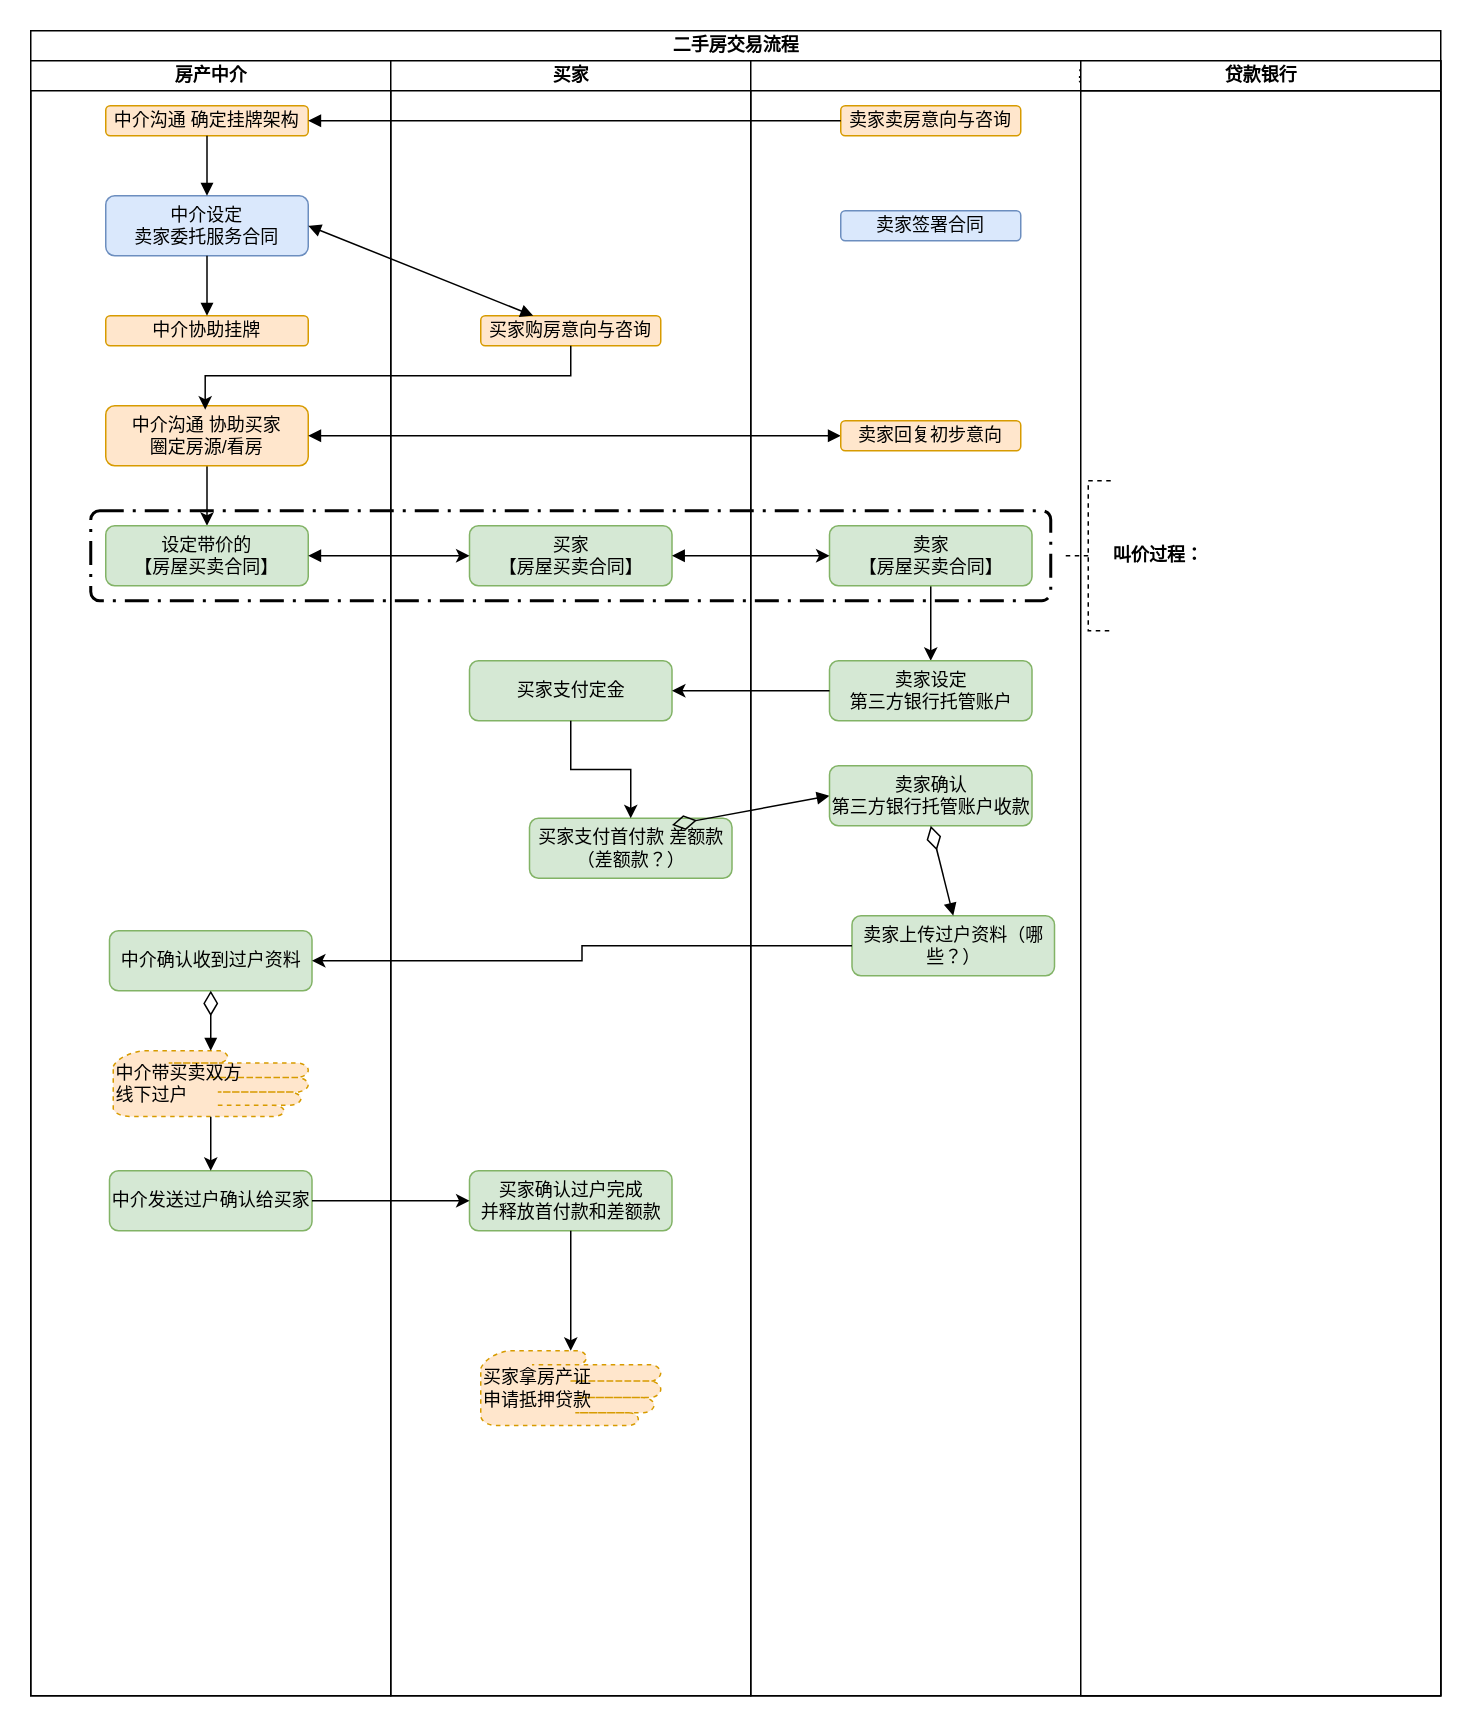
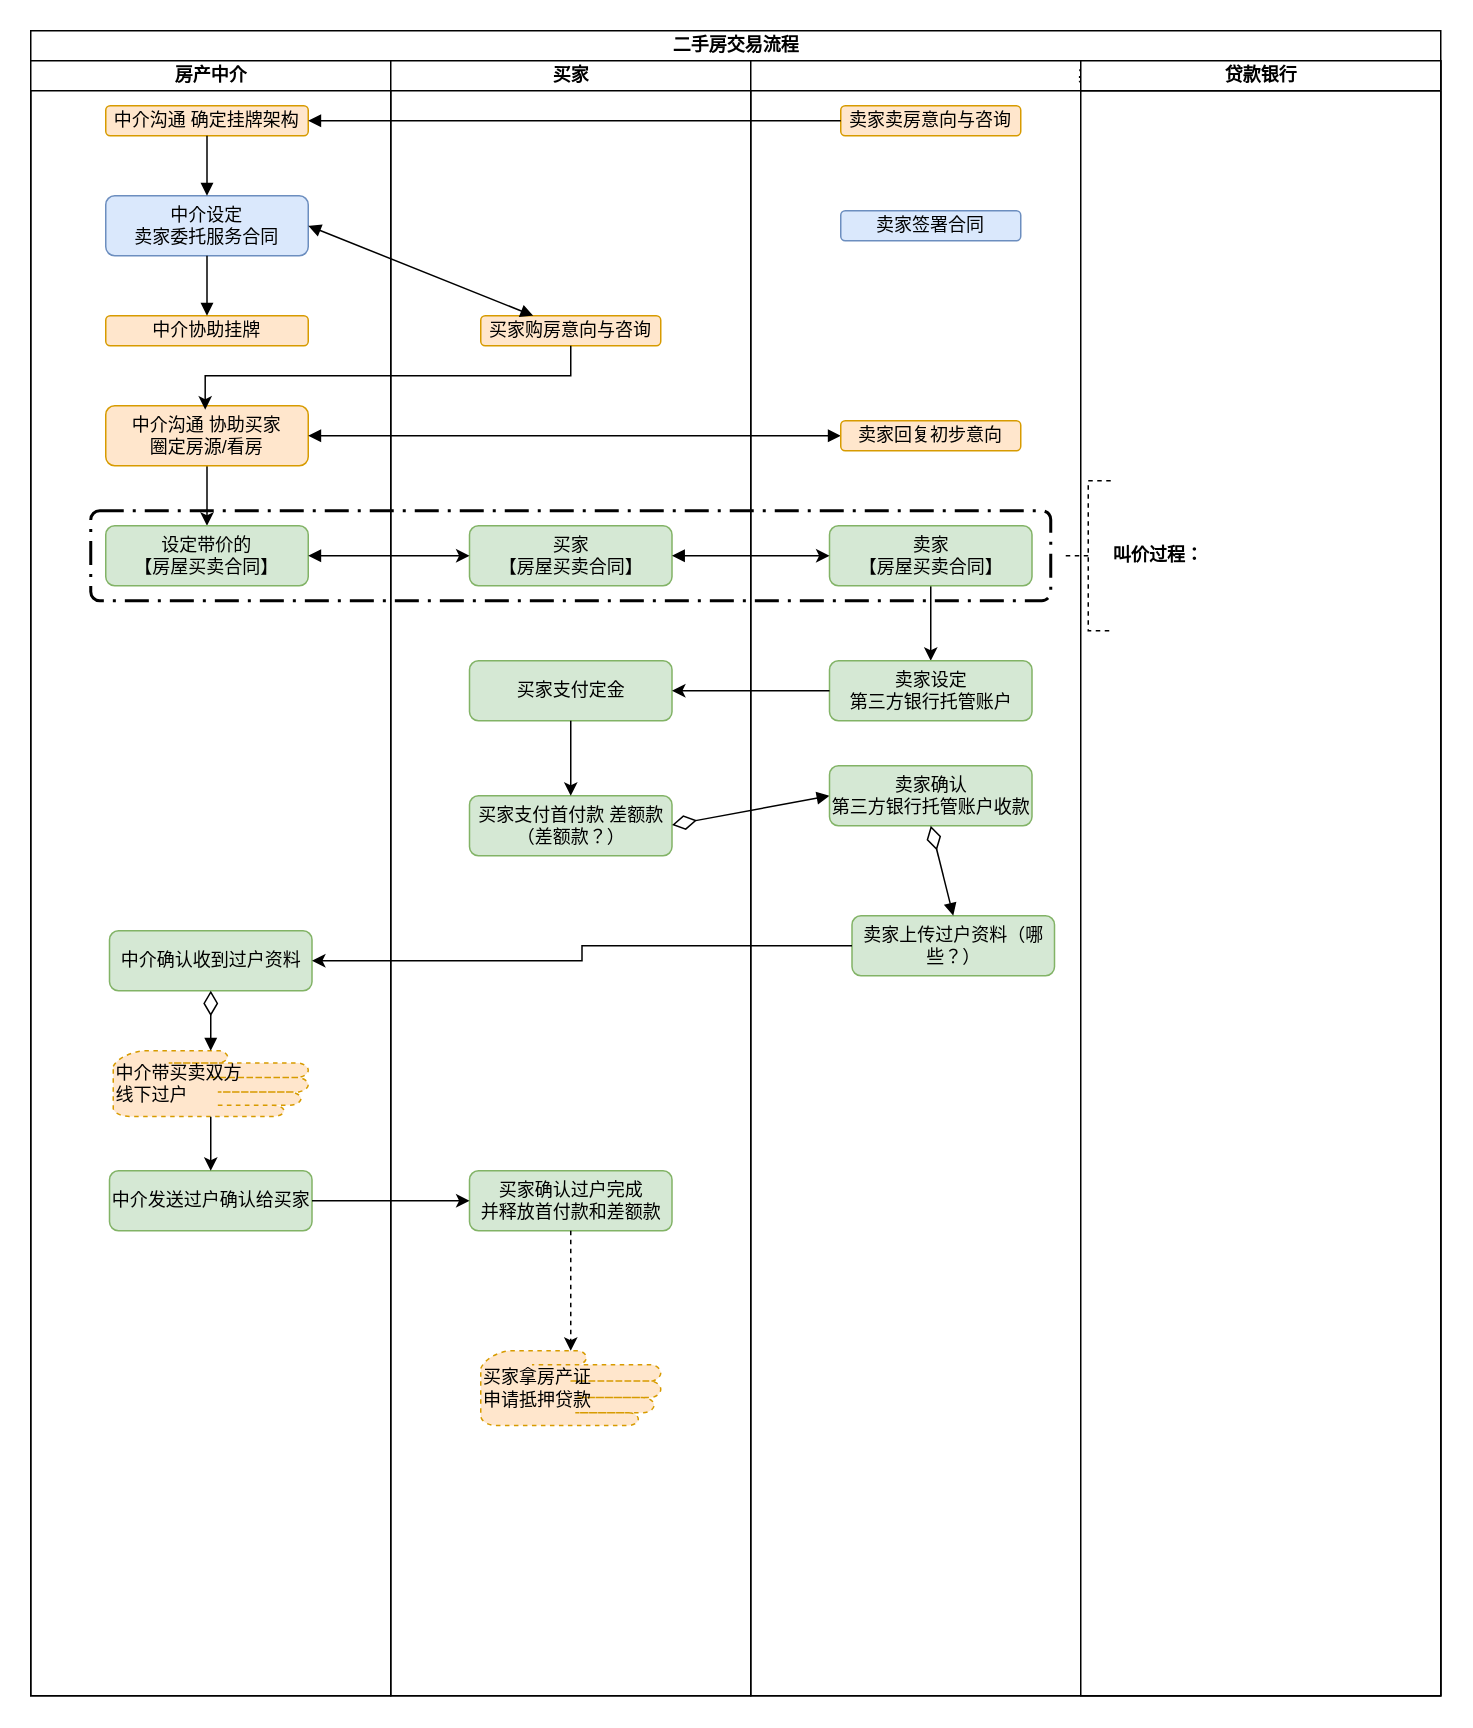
(631, 848) -> (571, 826)
(571, 1286) -> (571, 1286)
